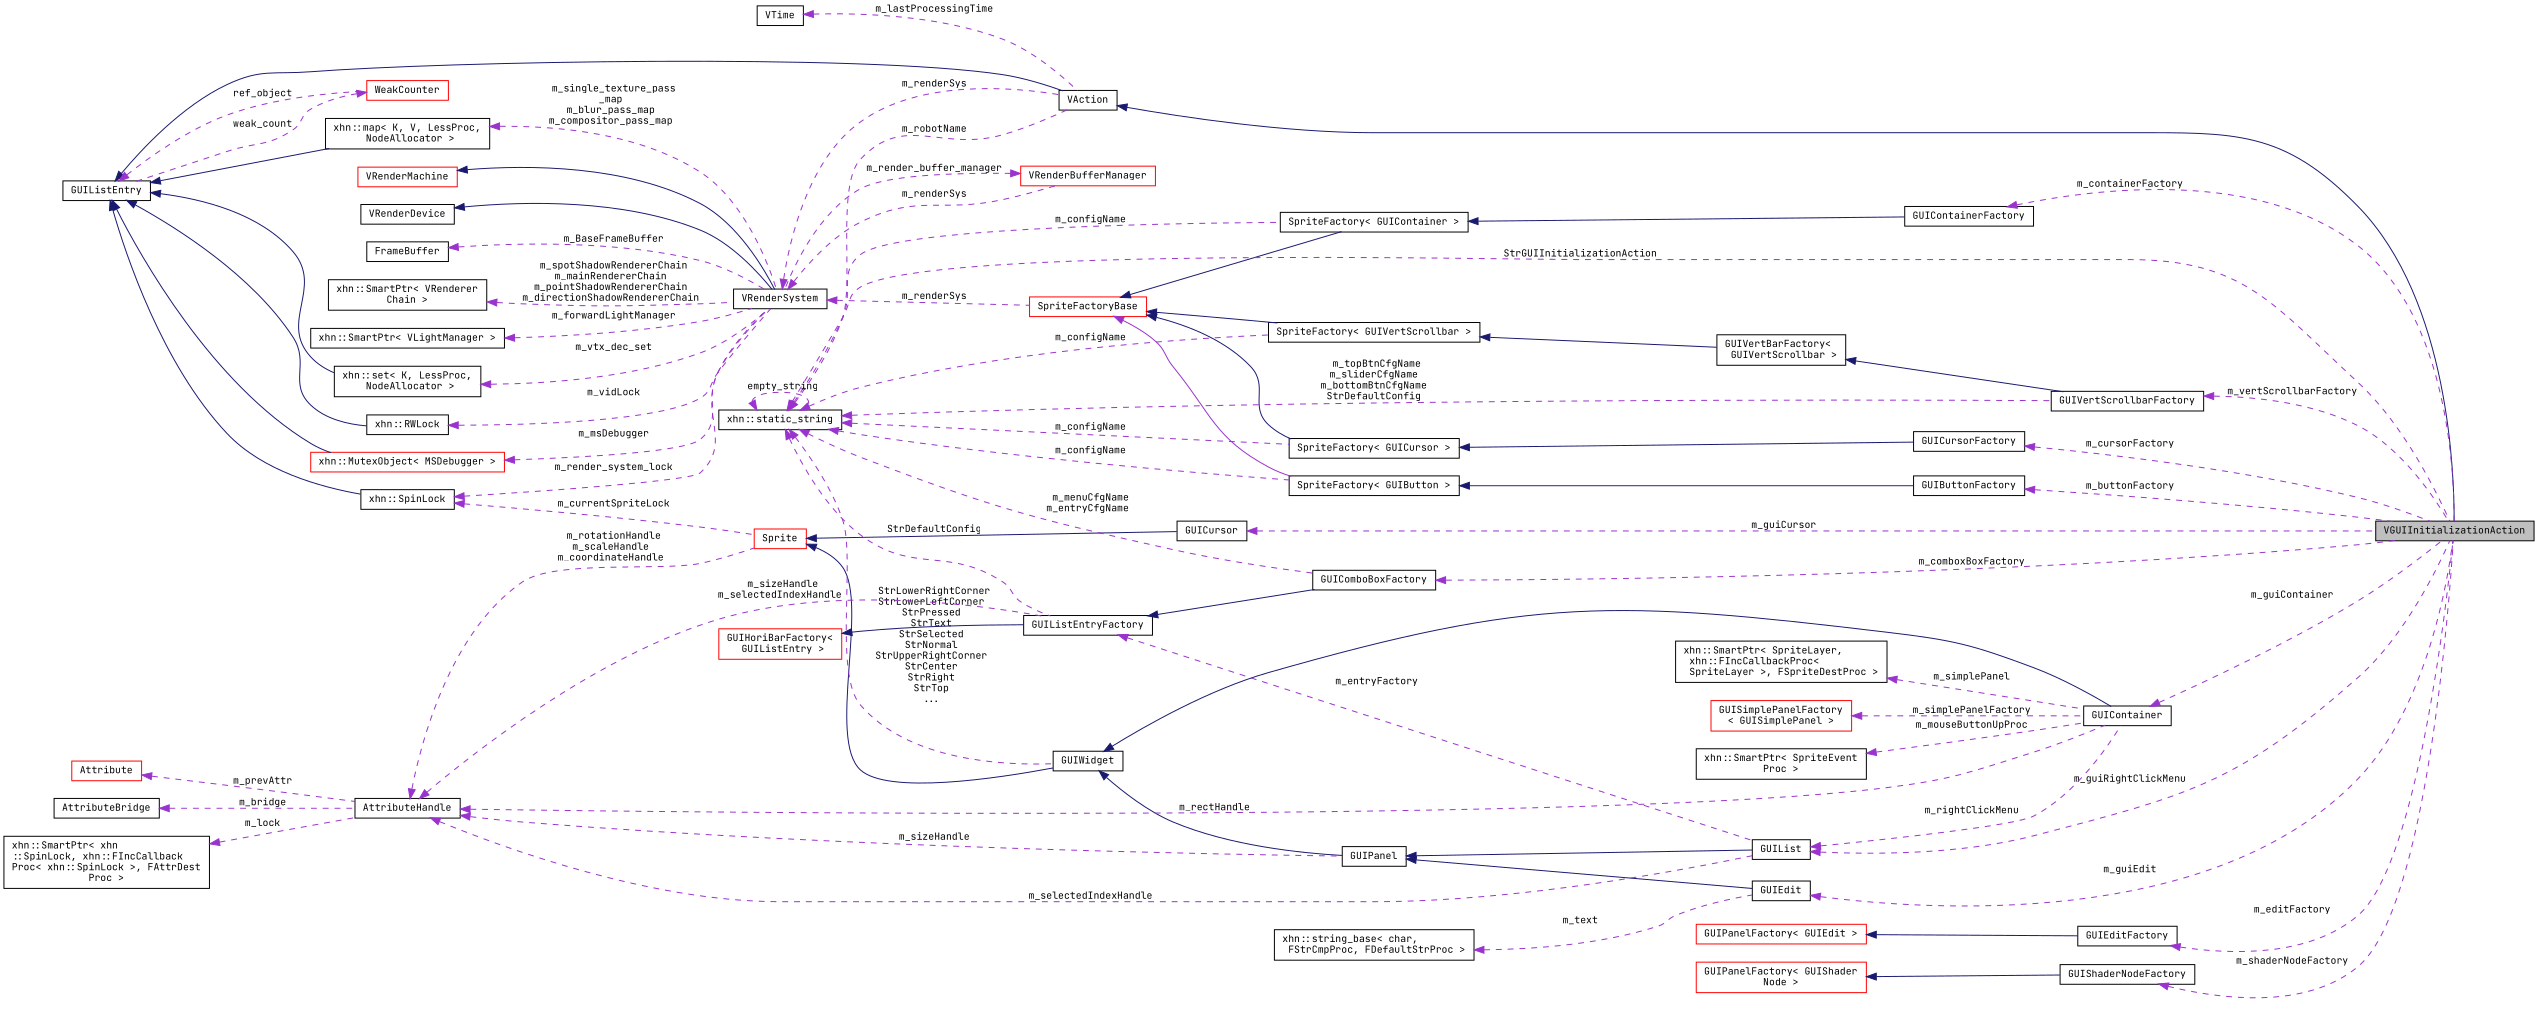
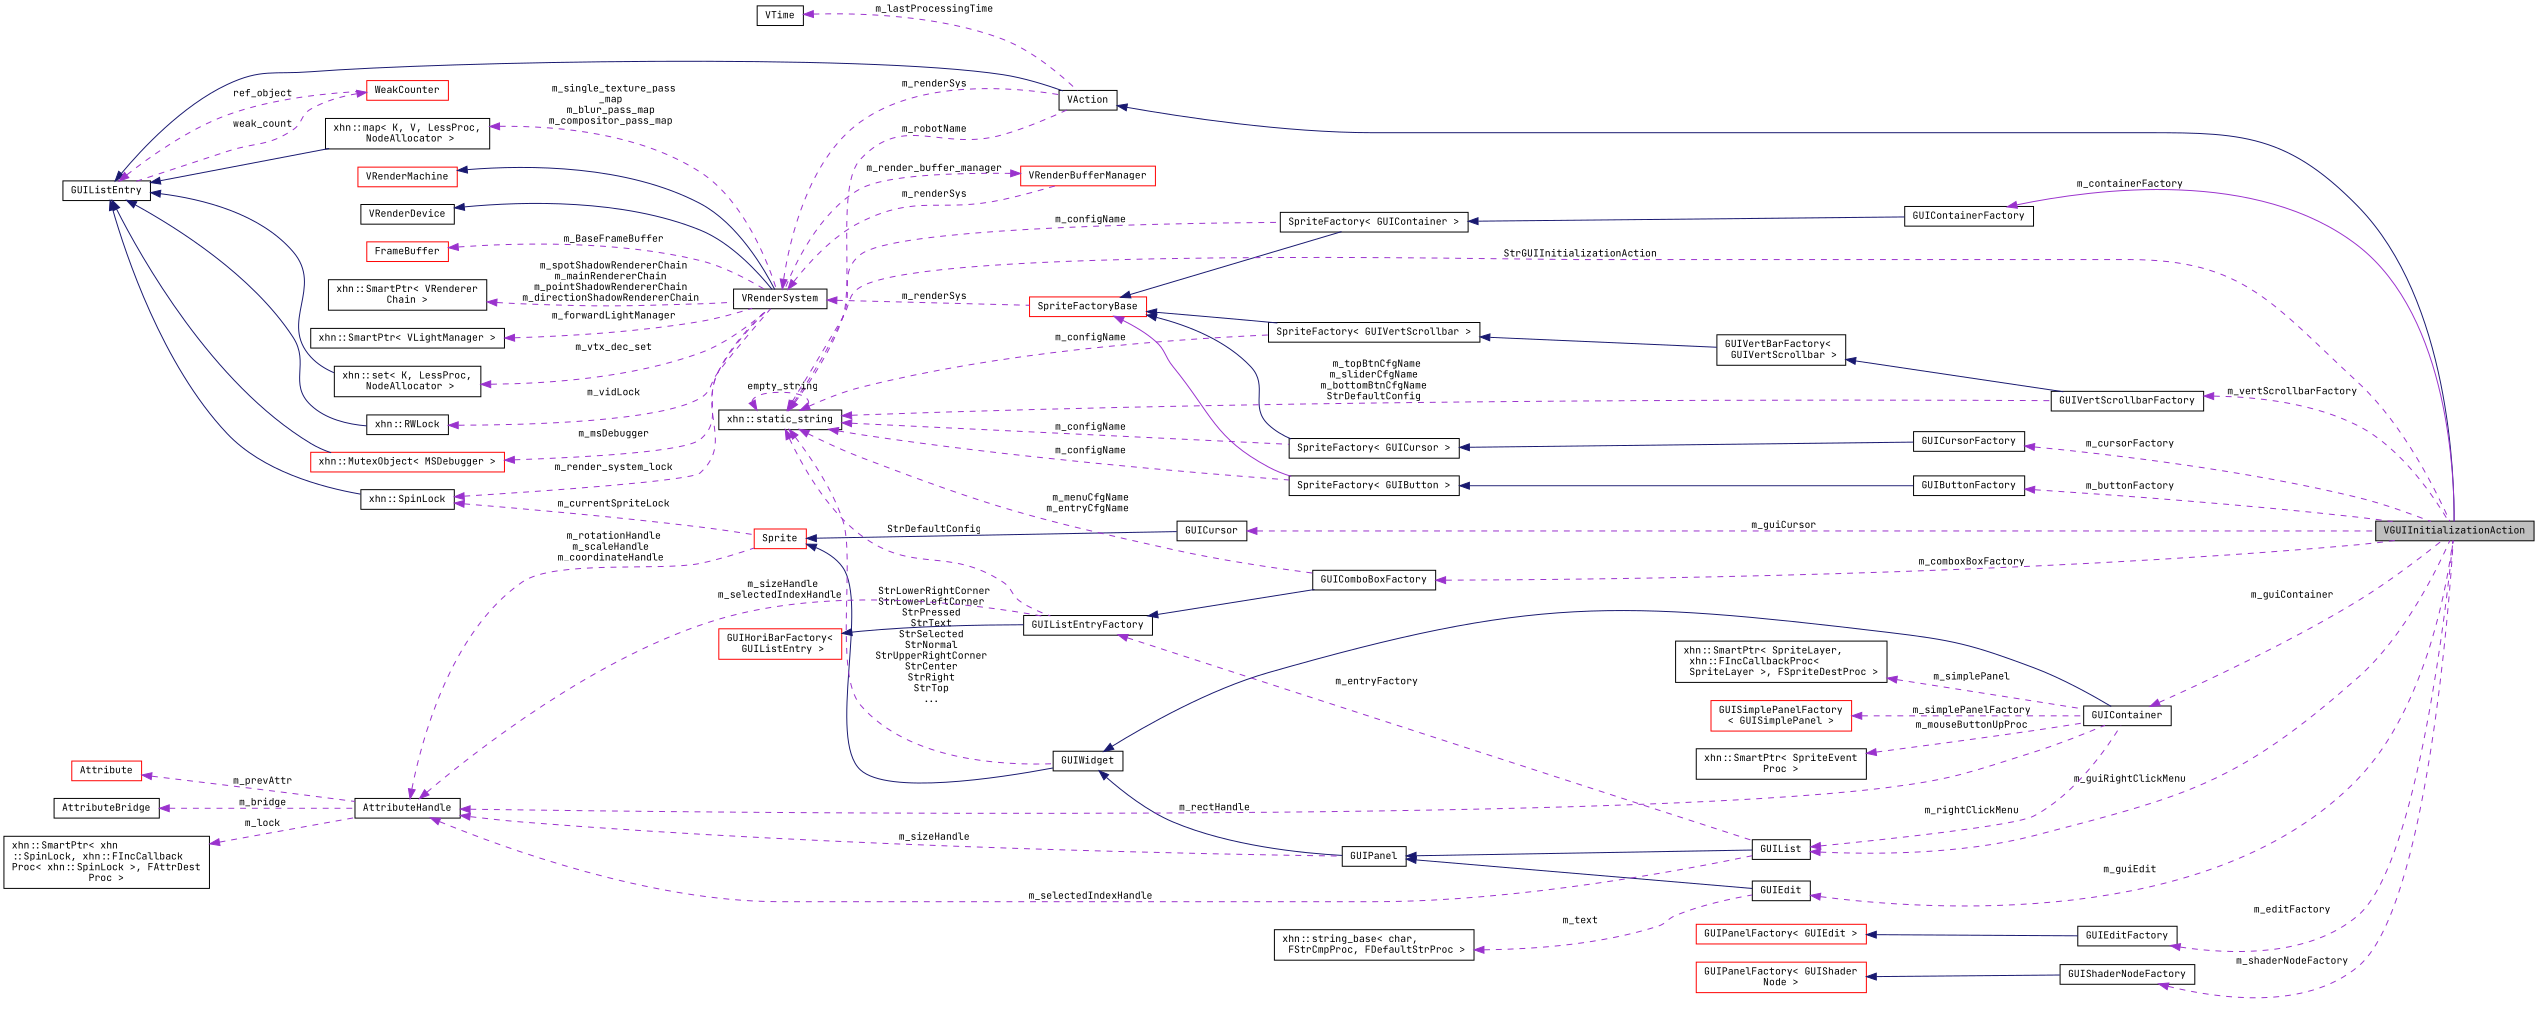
(2336, 232) -> (2336, 232)
(408, 252) -> (408, 252)
